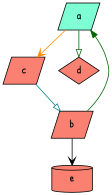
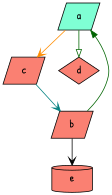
(46, 95) -> (46, 95)
